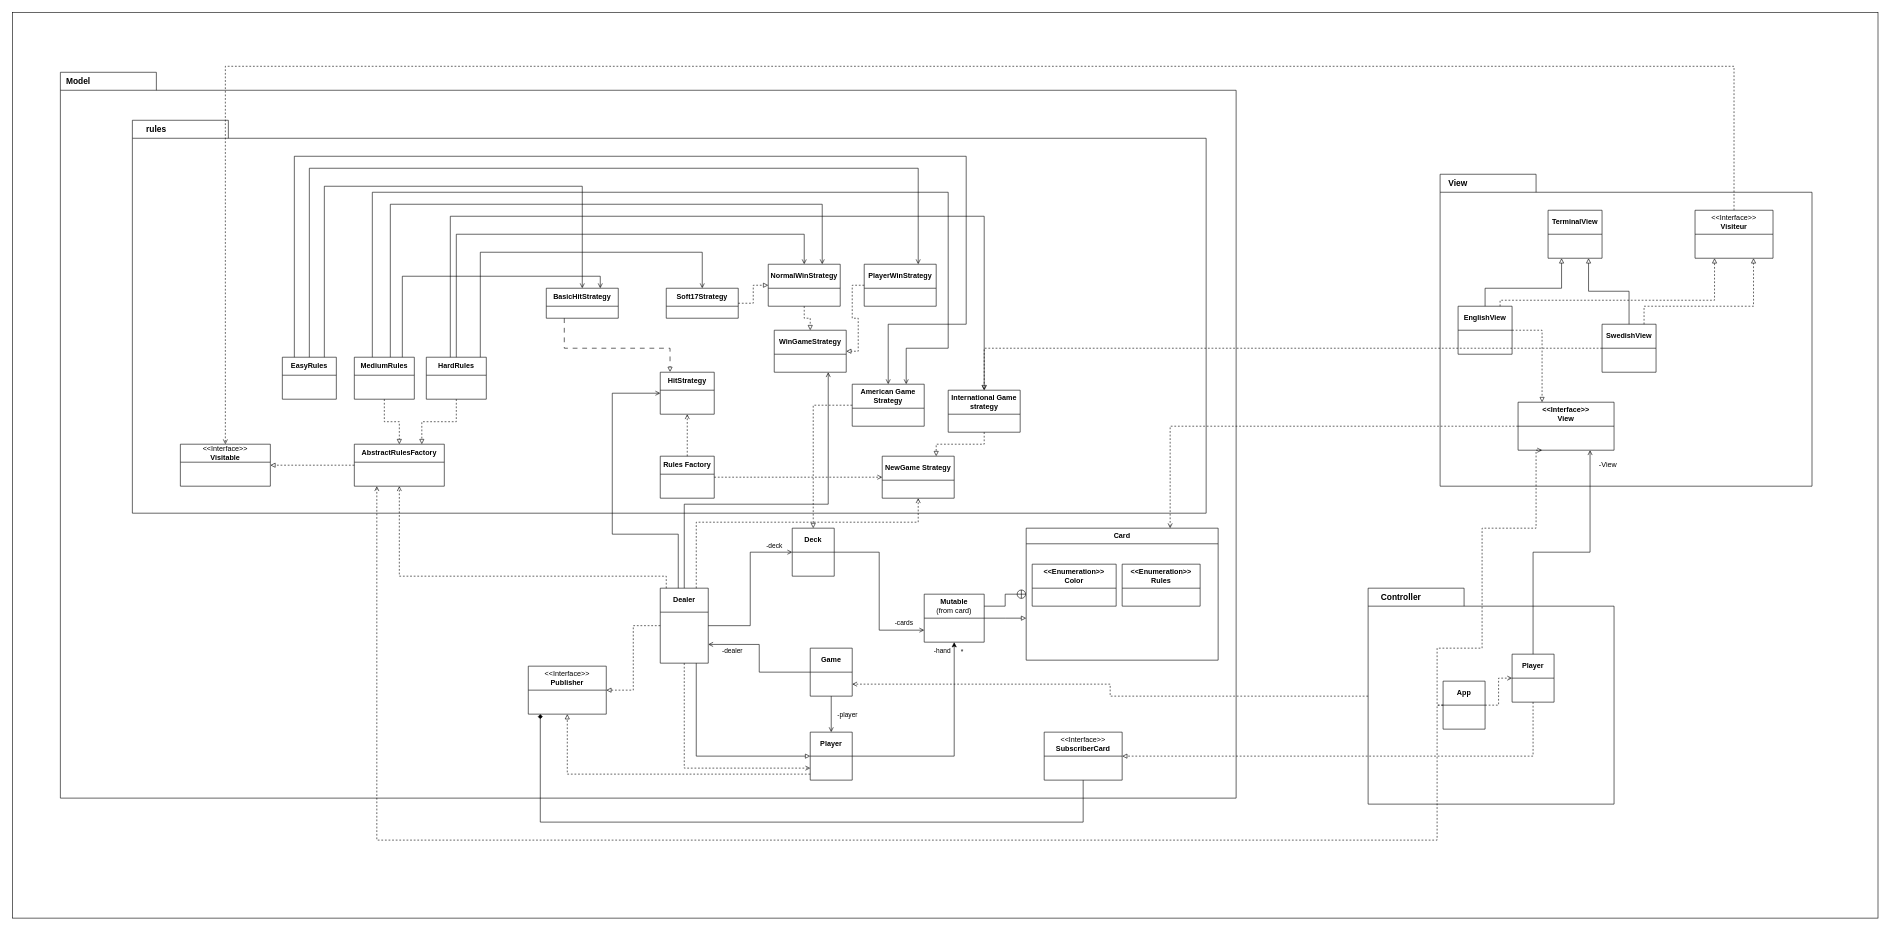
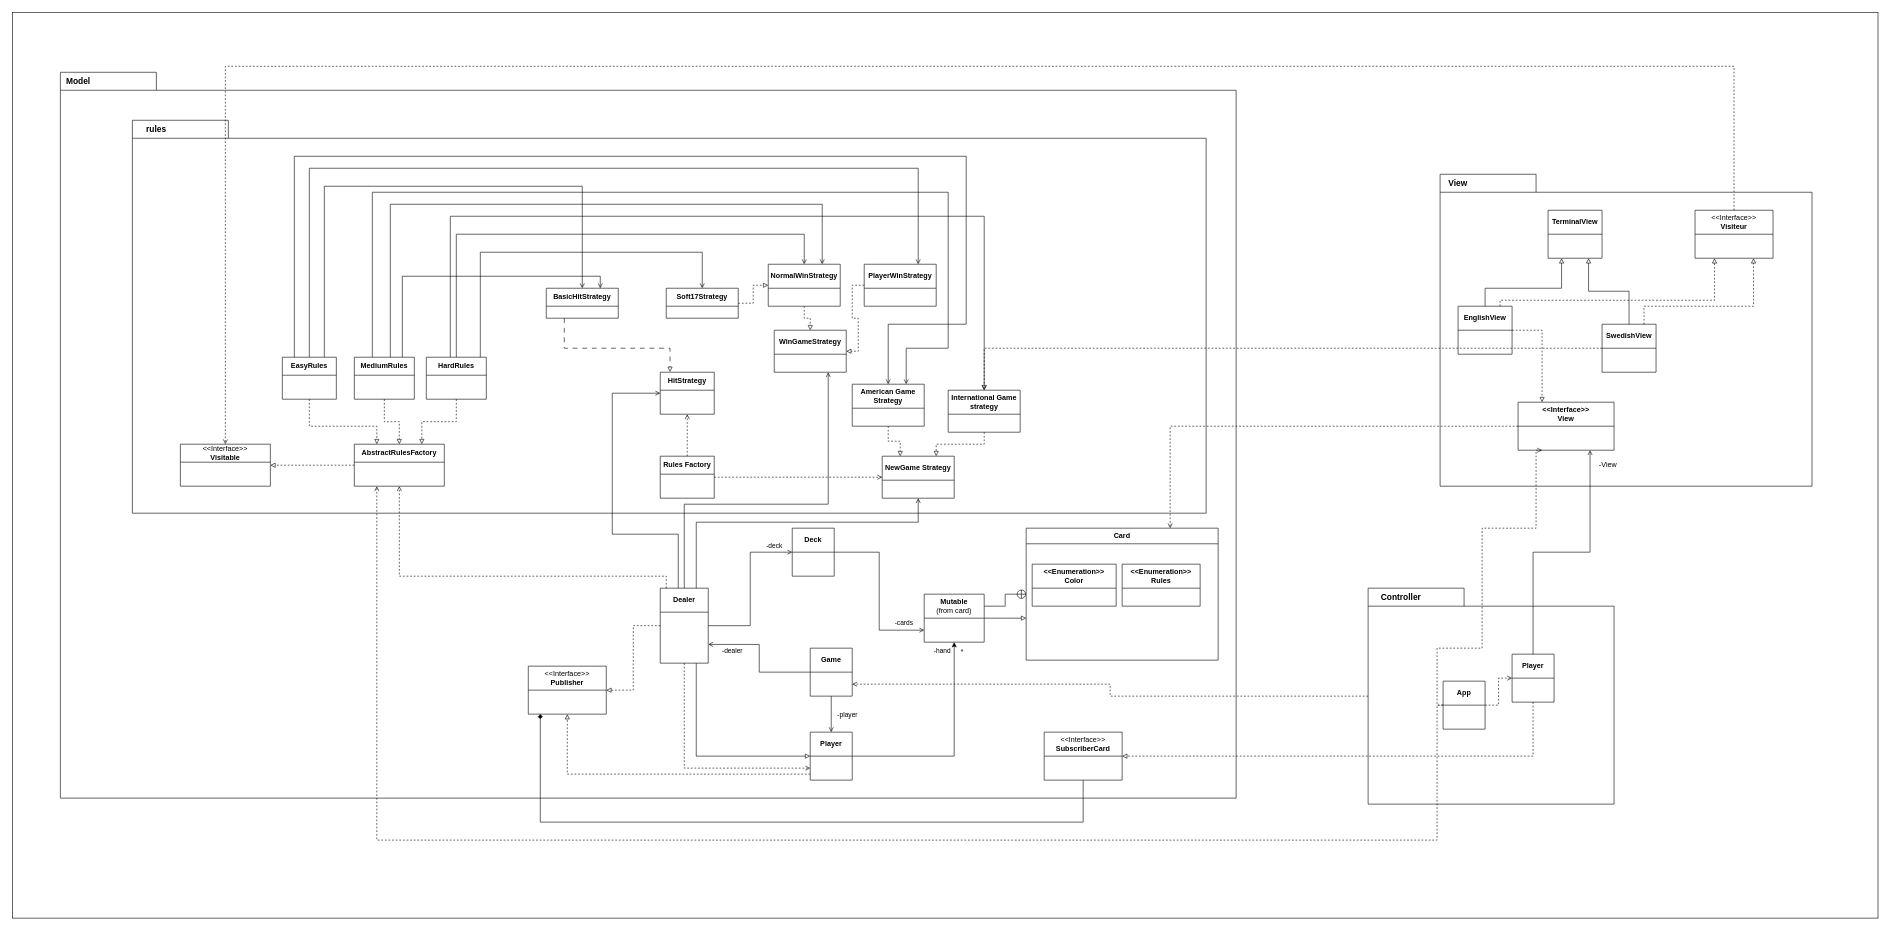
none -> (335, 426)
(813, 444) -> (891, 441)
(786, 522) -> (786, 522)
